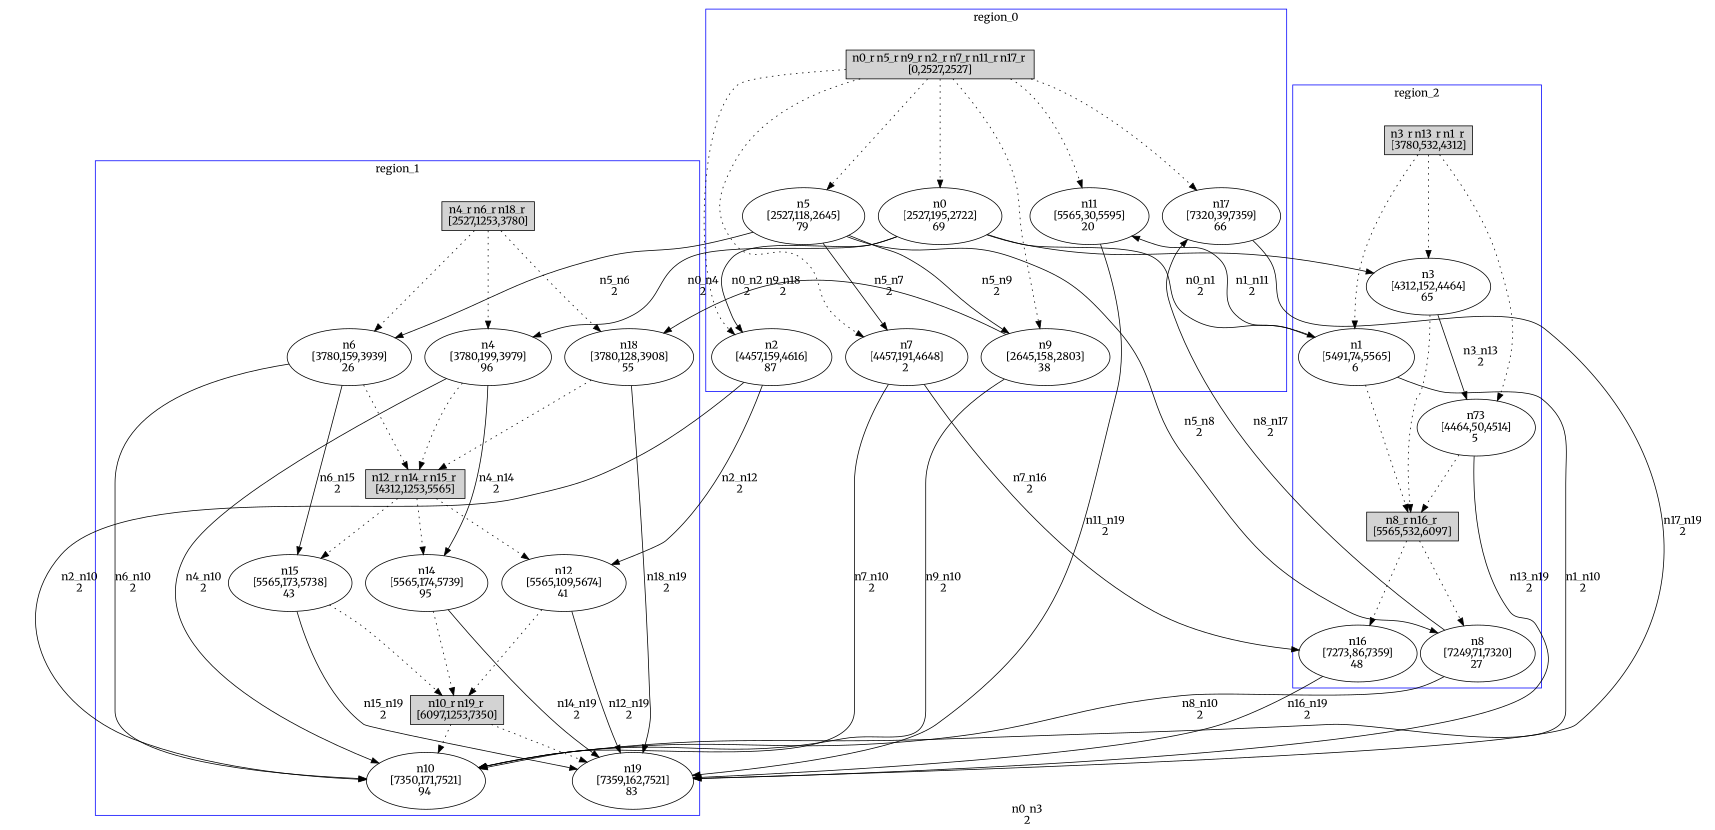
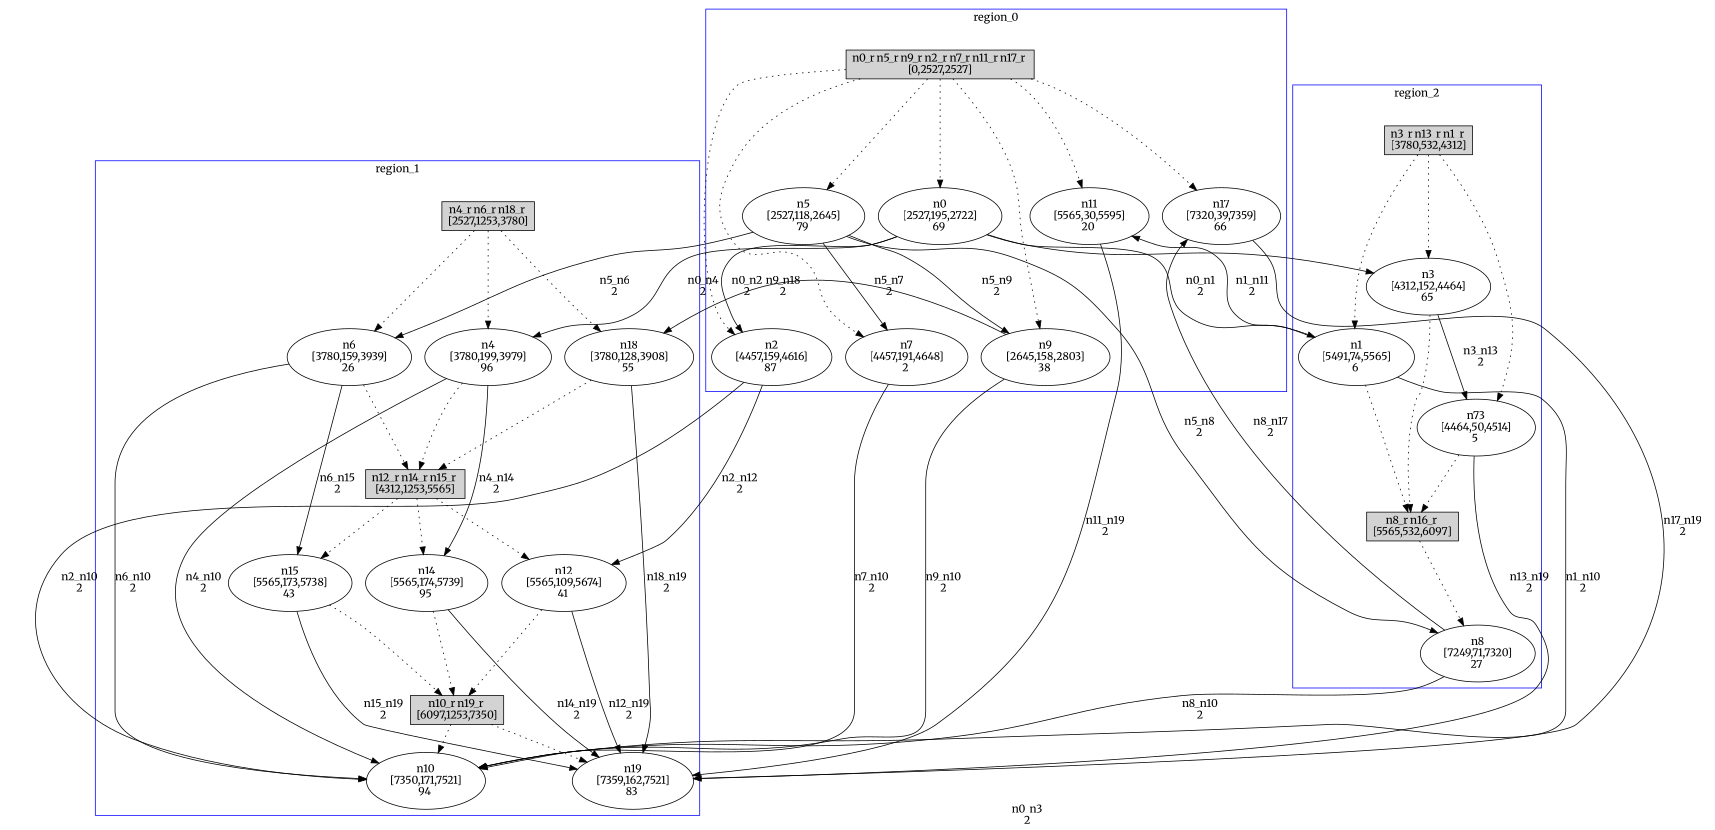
(1358, 654) -> none
